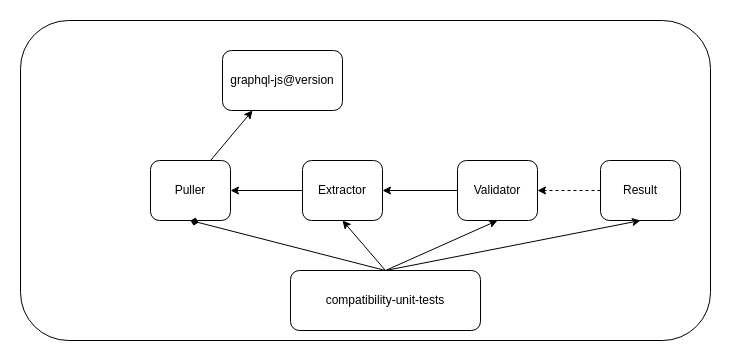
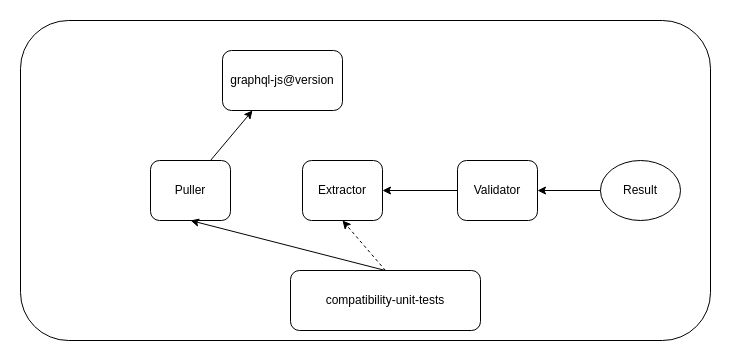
(270, 191) -> none
(572, 191) -> (572, 191)
(641, 191) -> (641, 191)
(199, 223) -> (198, 222)
(442, 245) -> none
(511, 246) -> none
(365, 247) -> (365, 247)
